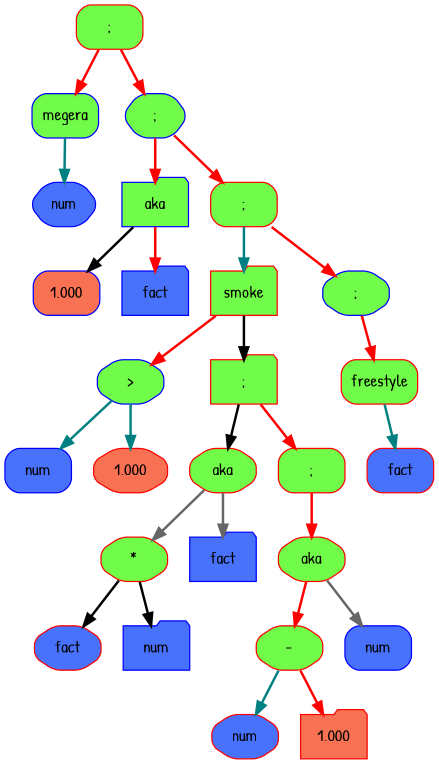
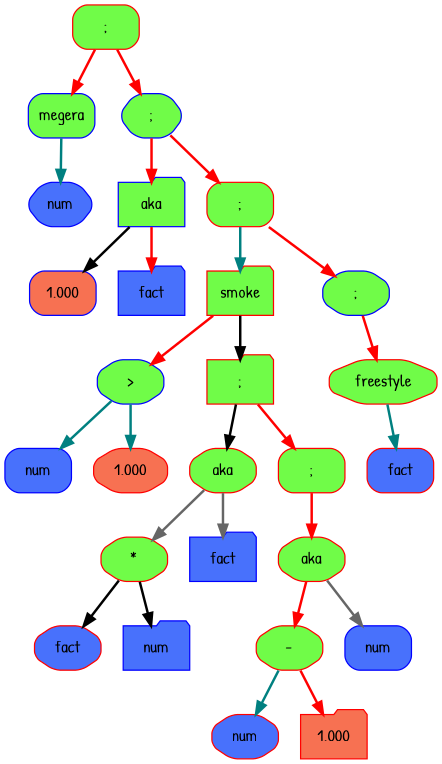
(379, 382) -> (383, 382)
